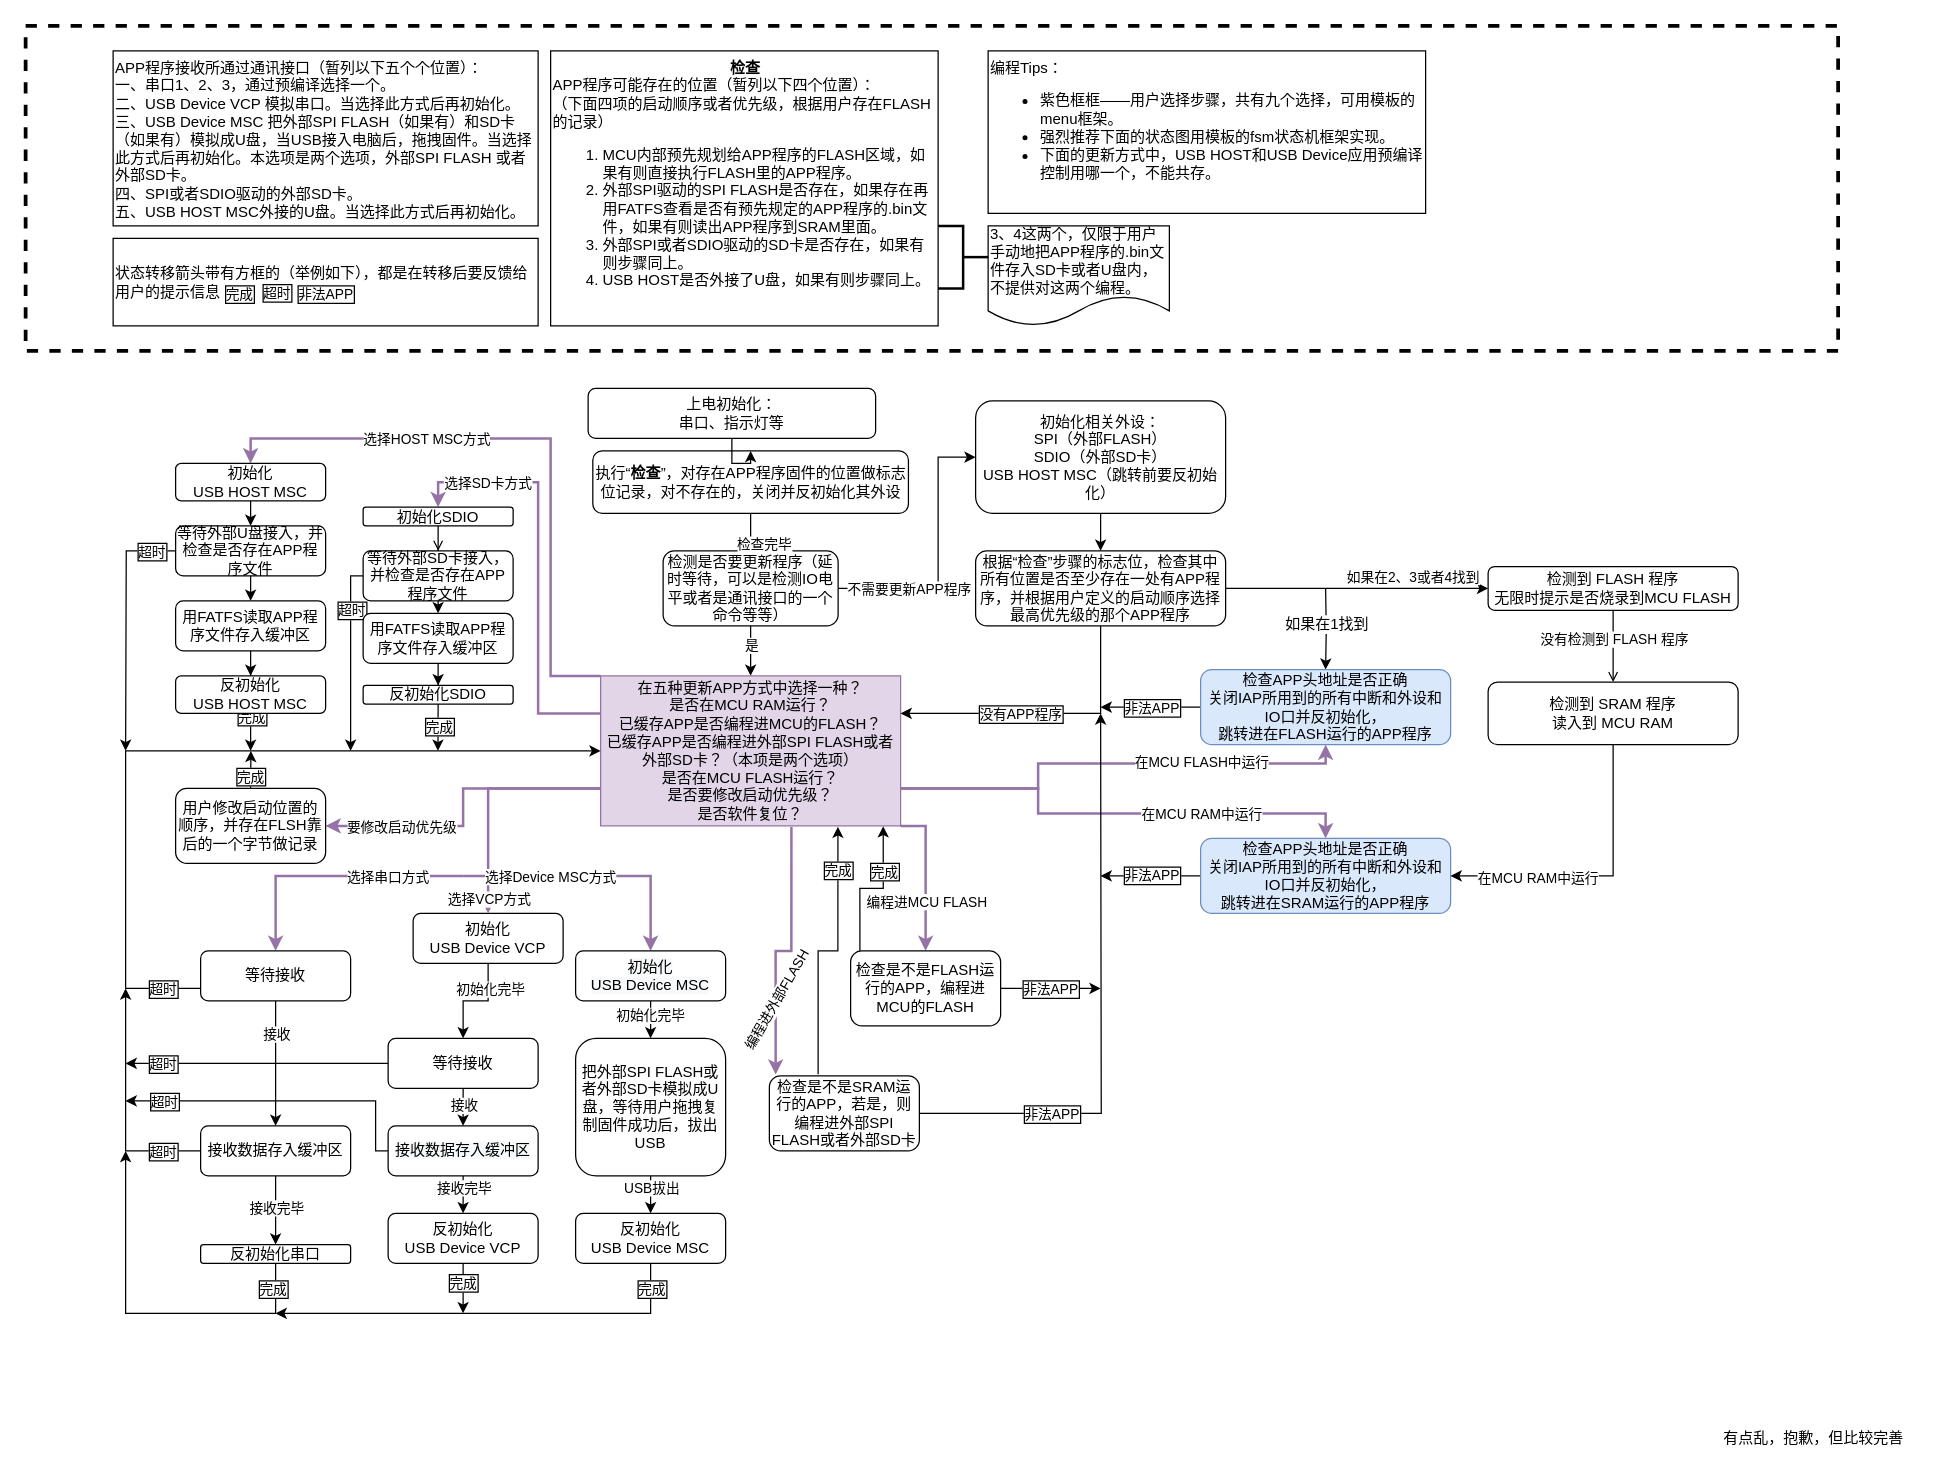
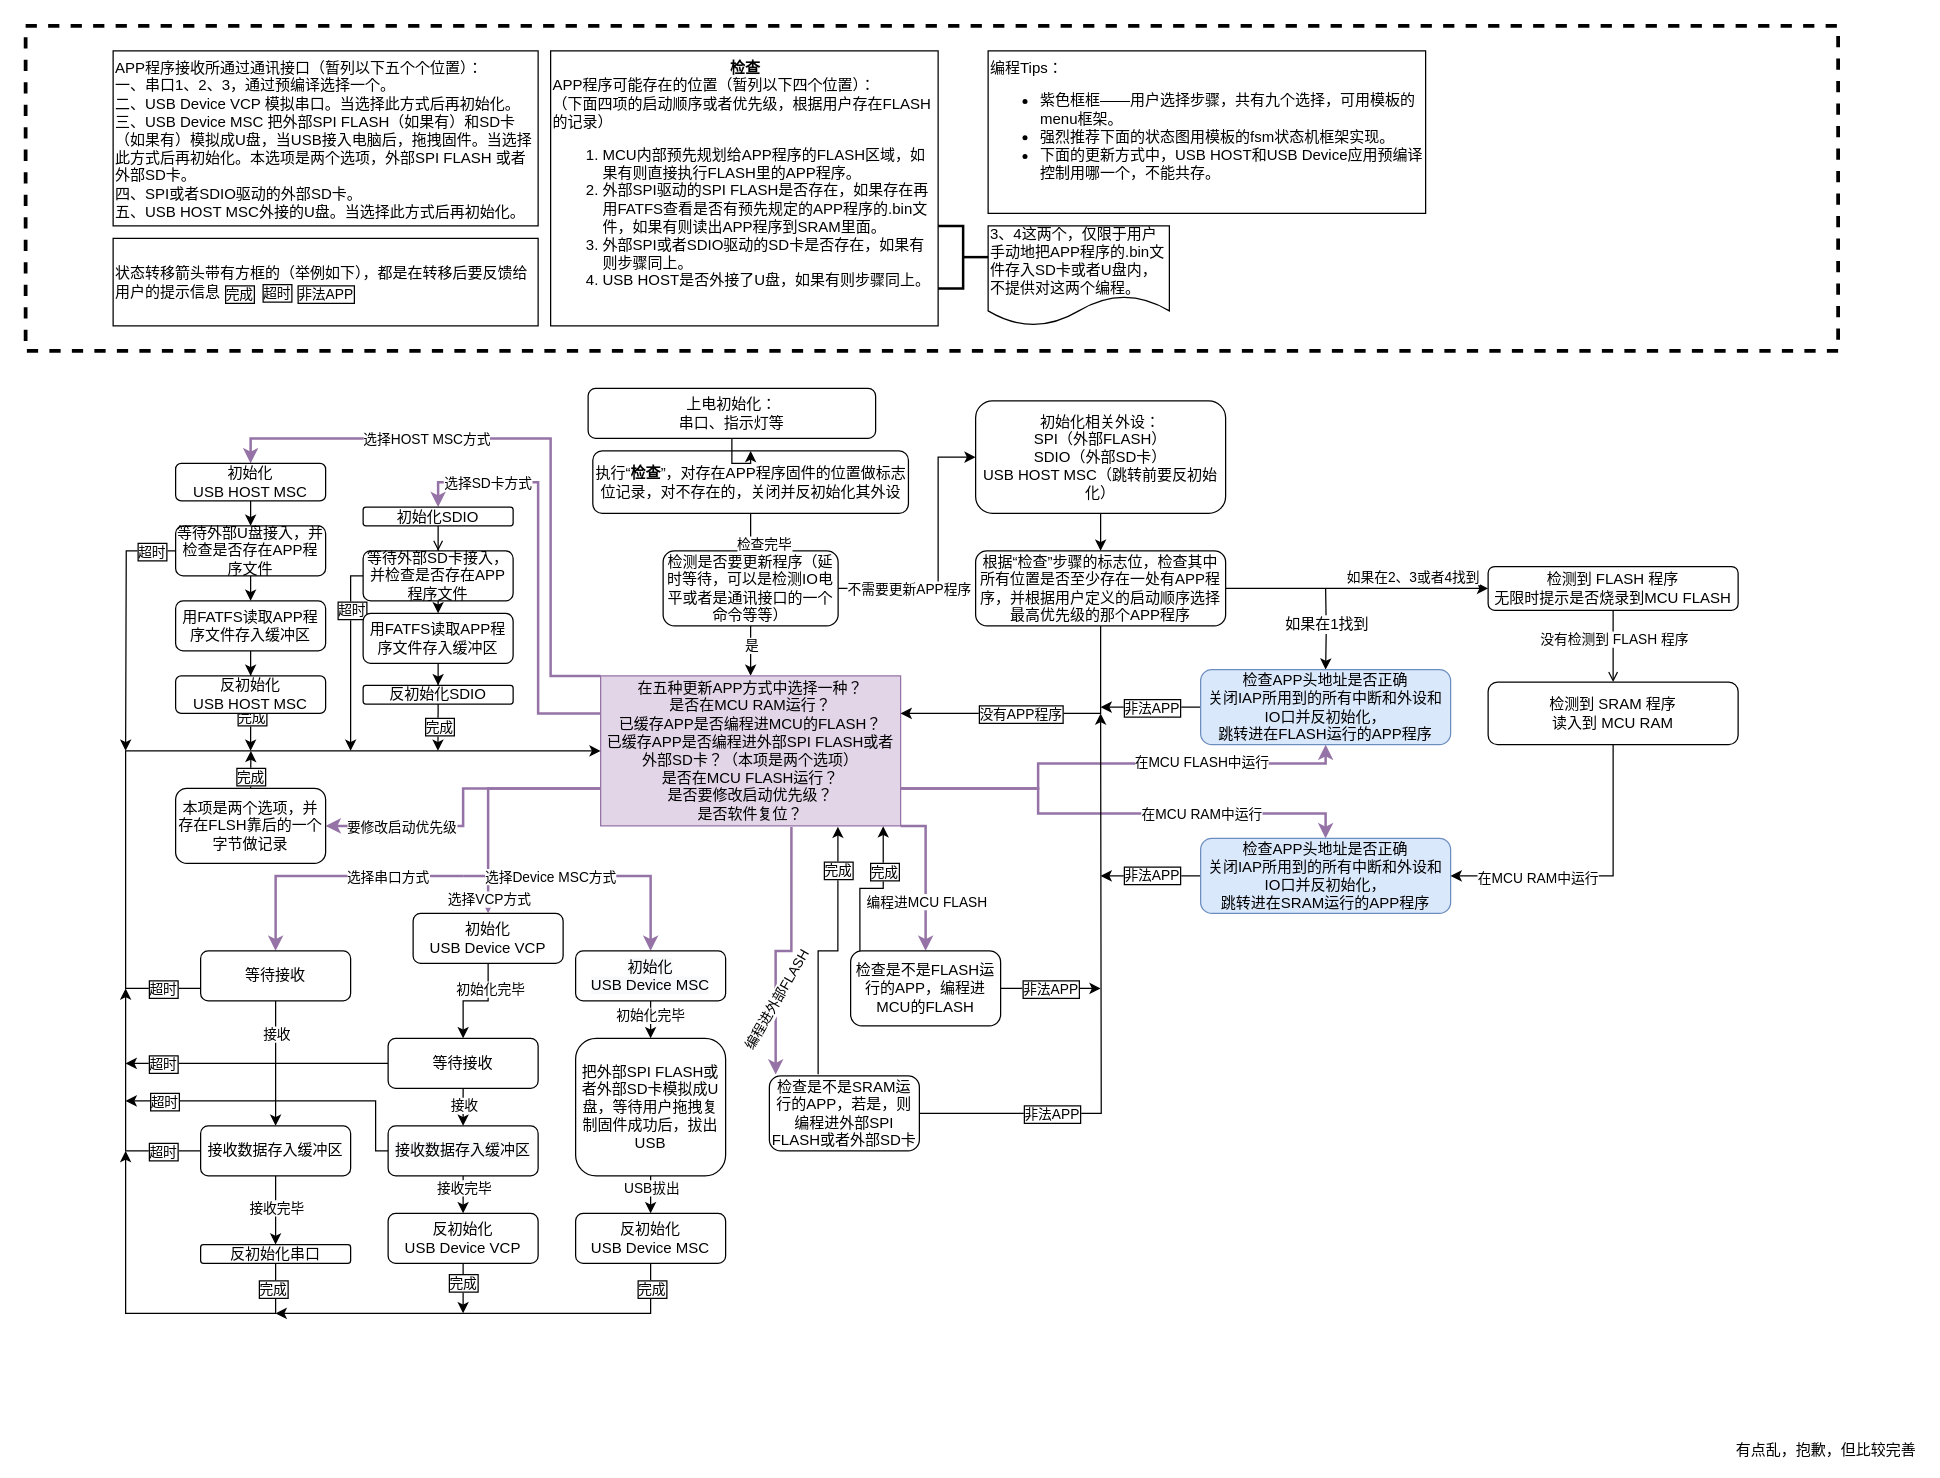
(251, 826) -> (251, 826)
(1813, 1438) -> (1826, 1451)
